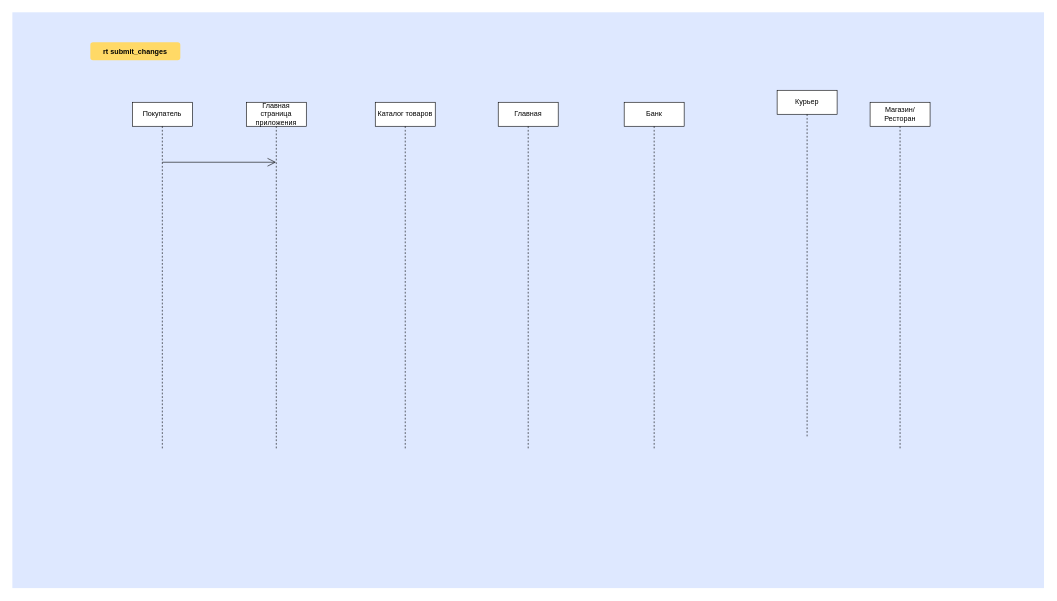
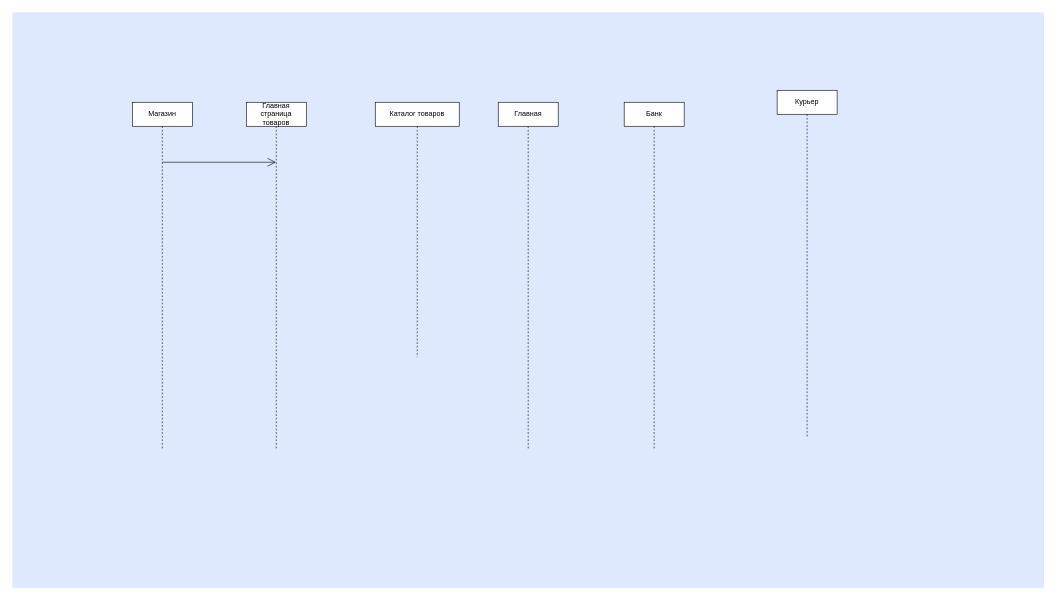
(135, 51) -> none
(162, 114) -> (162, 114)
(276, 114) -> (276, 114)
(405, 276) -> (417, 230)
(900, 276) -> none
